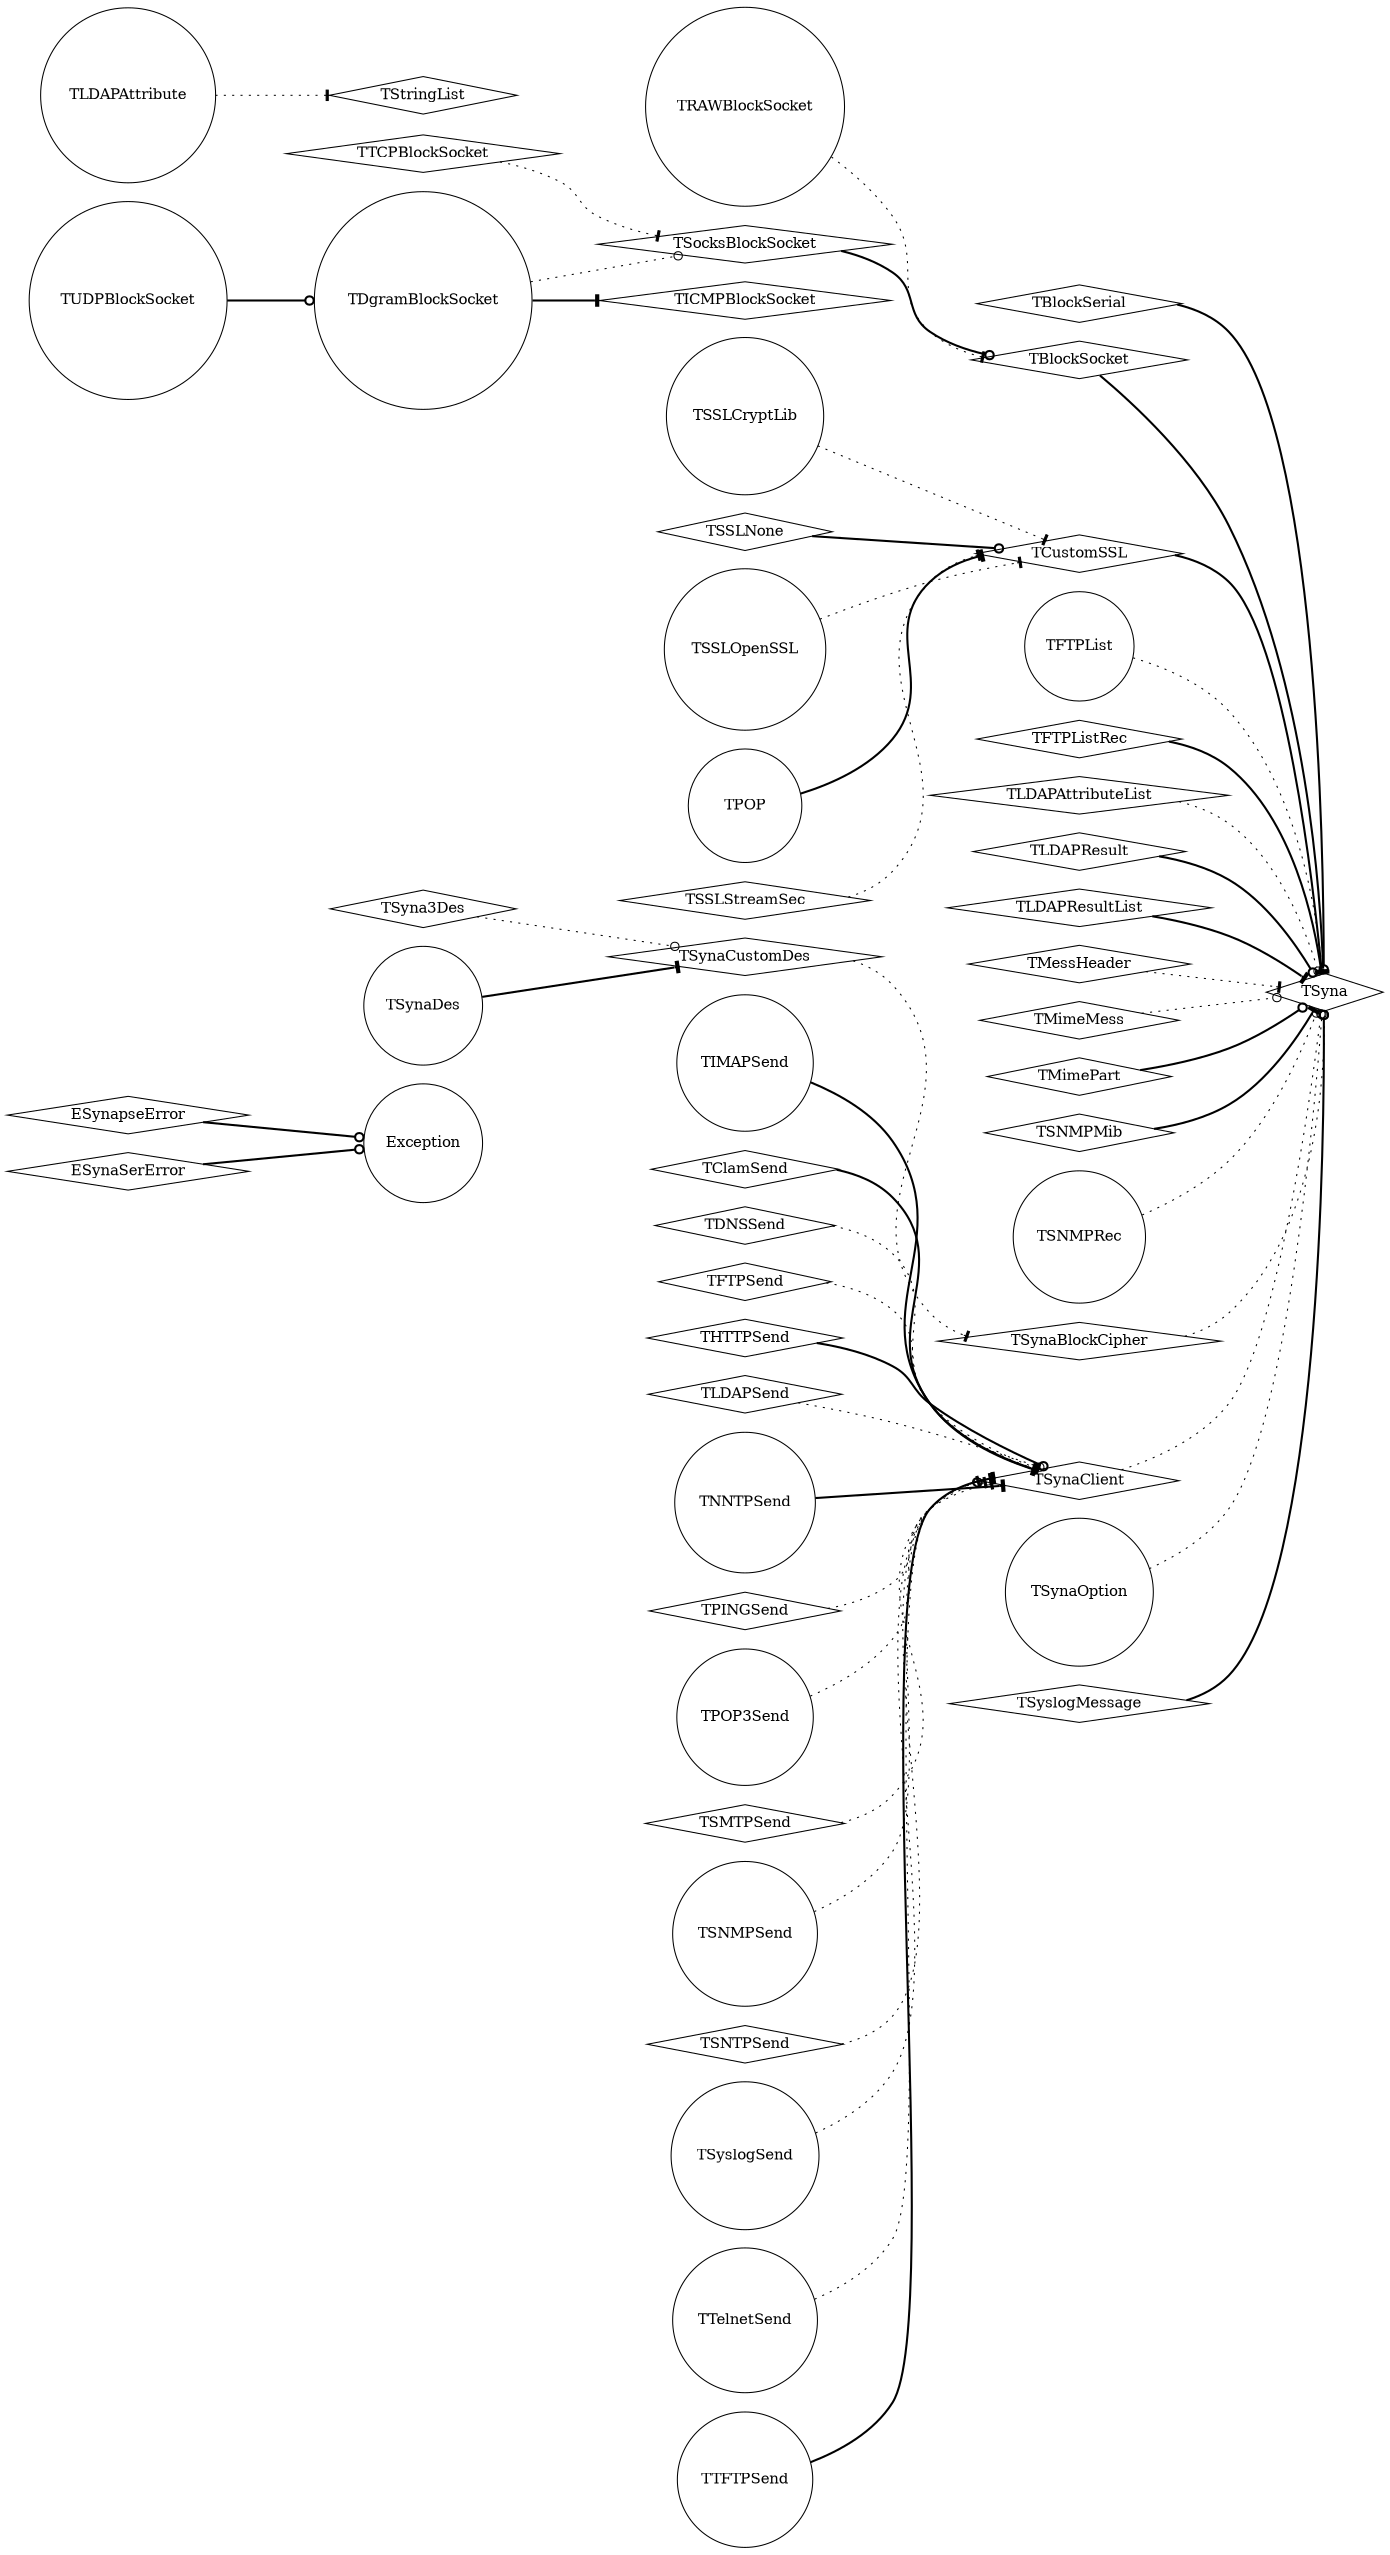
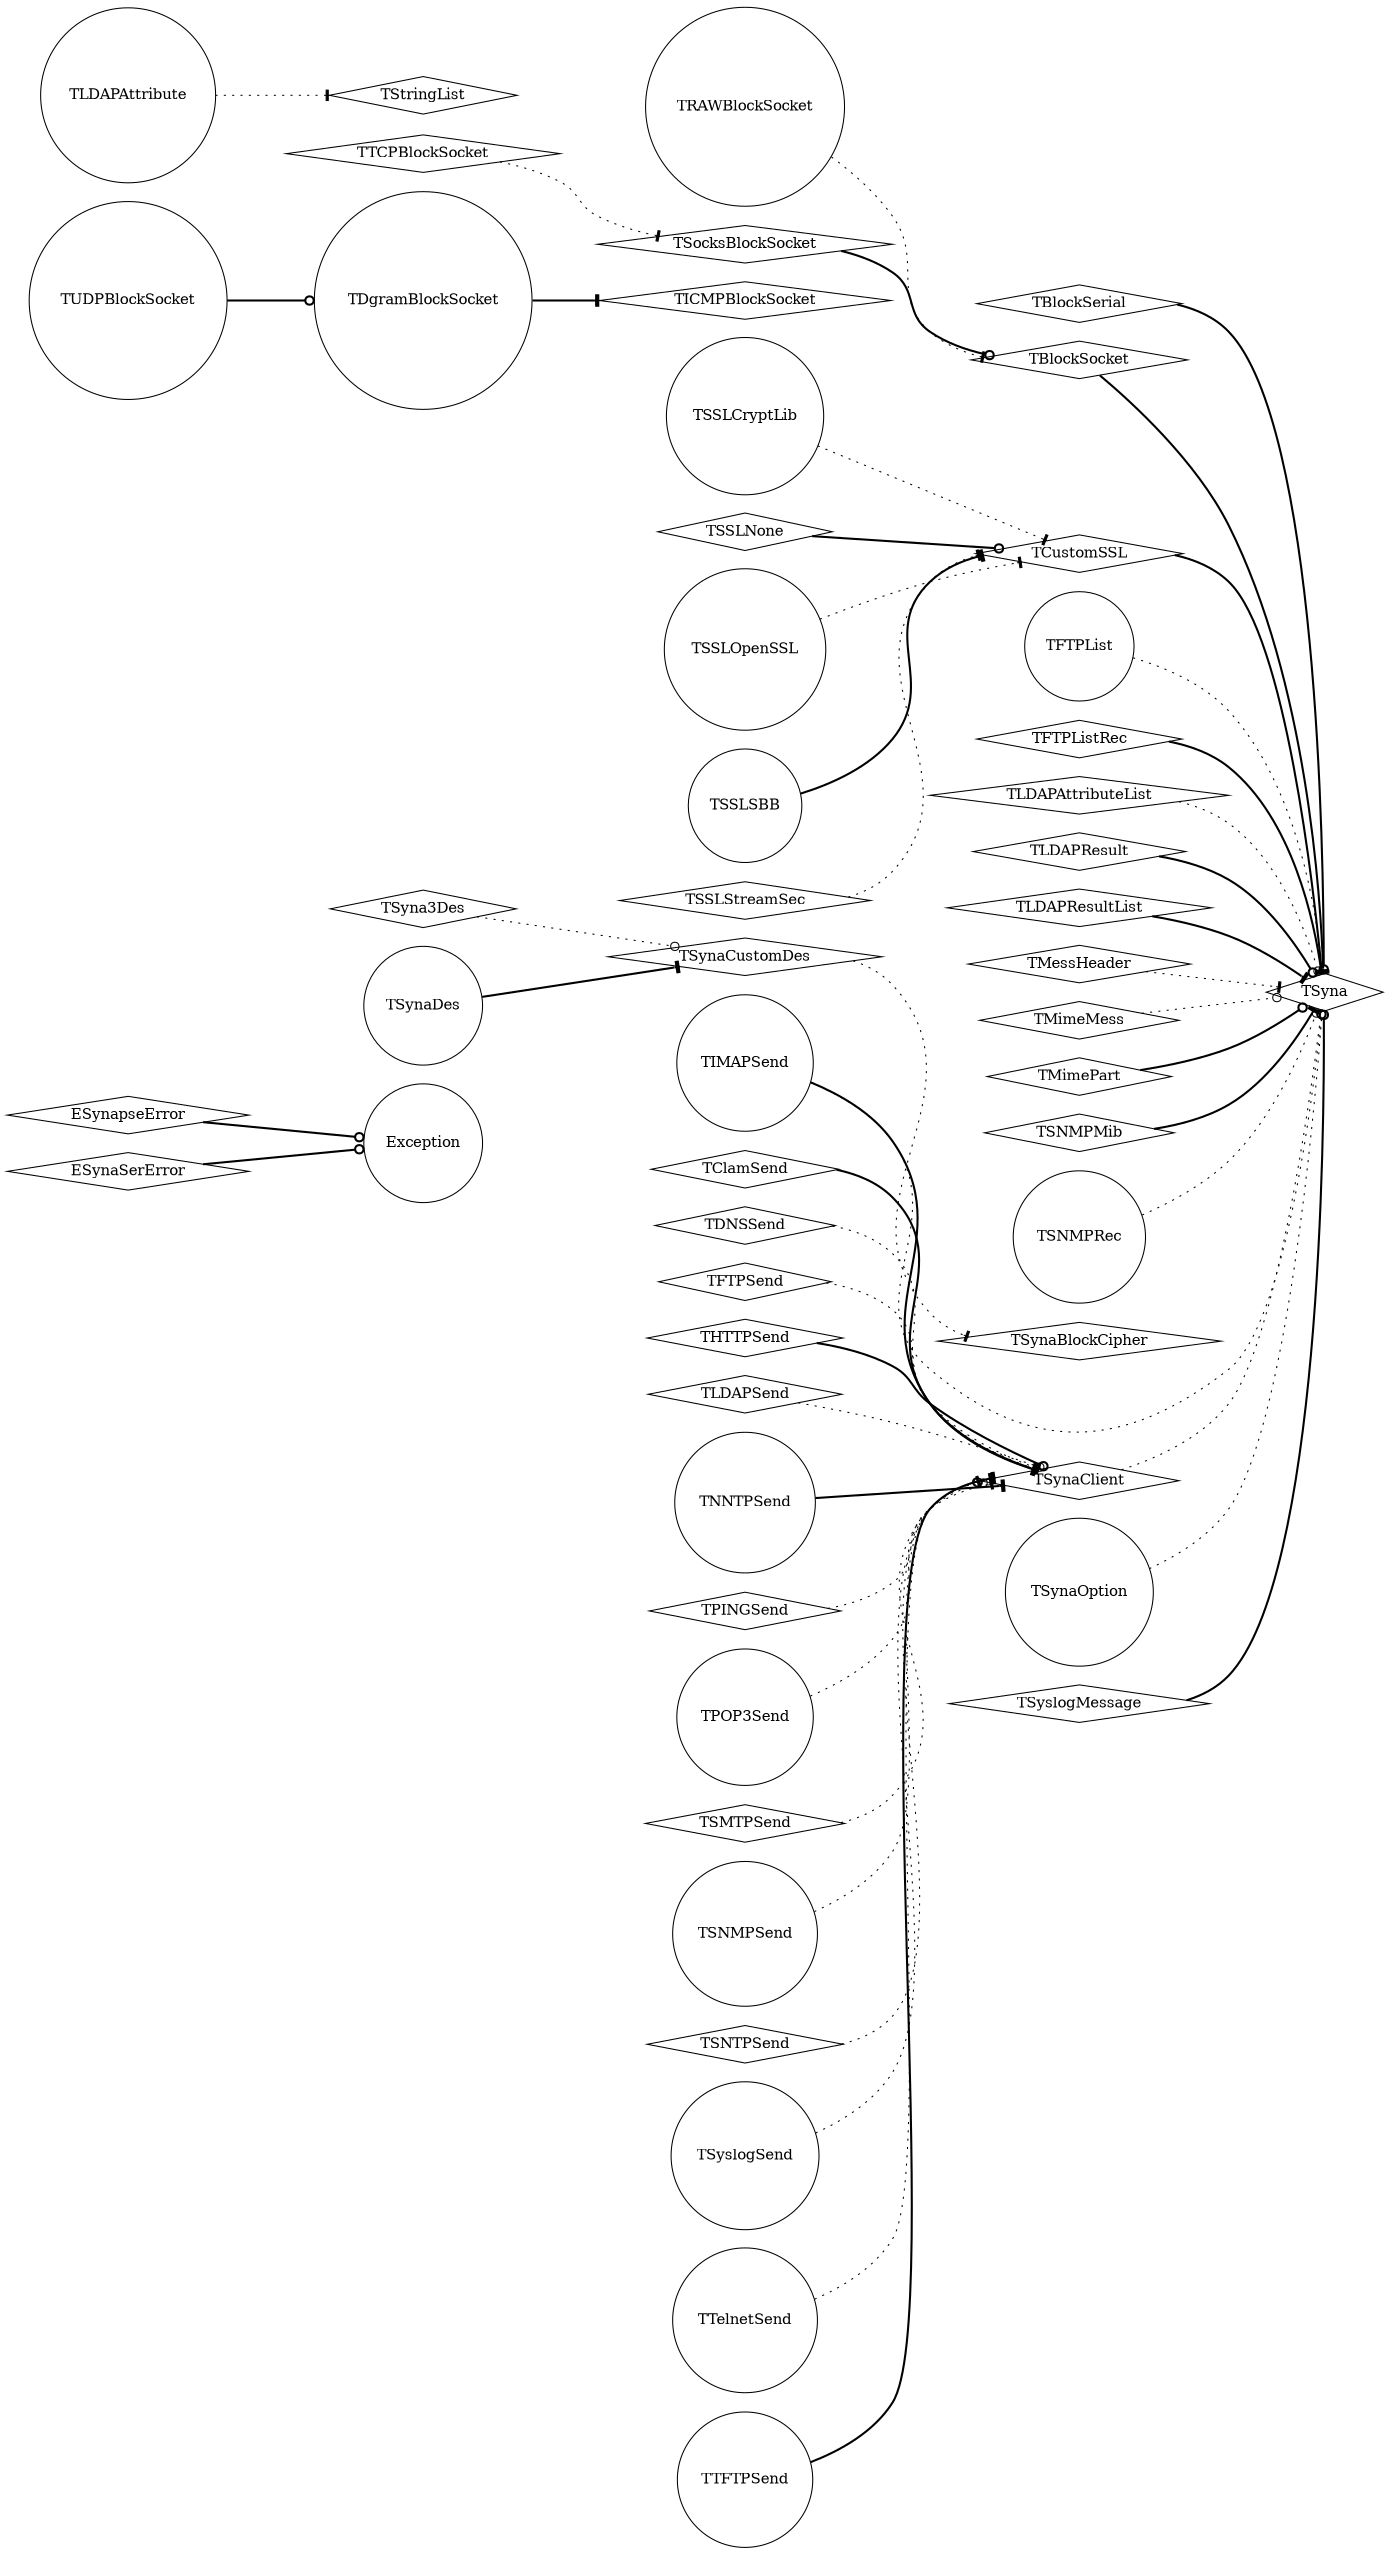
(602, 269) -> none
(745, 806) -> (745, 806)
(1271, 1258) -> (1090, 1431)
(890, 1642) -> (890, 1642)
